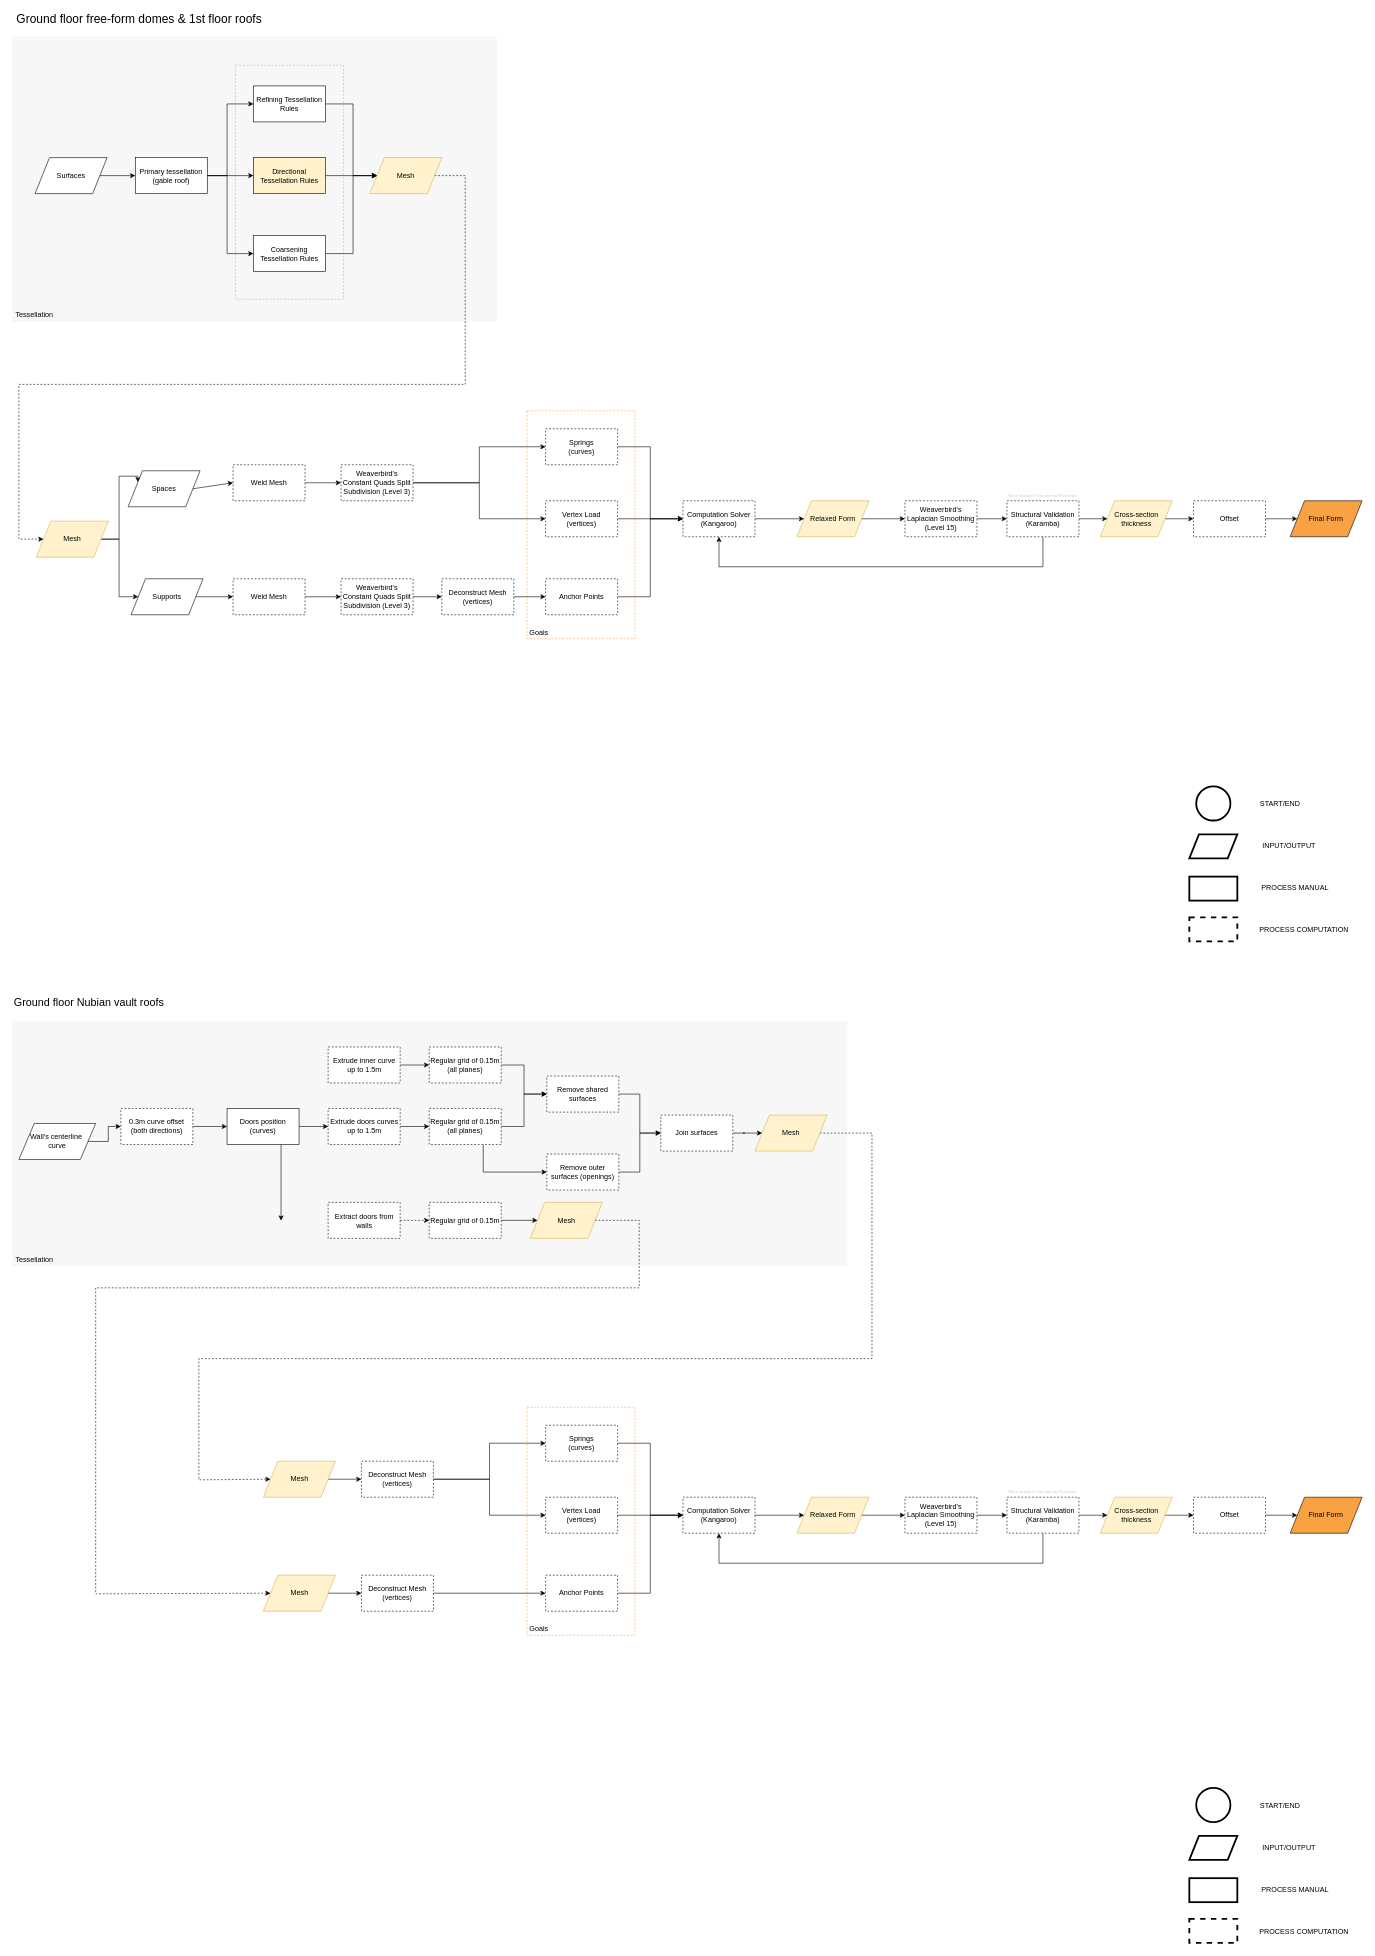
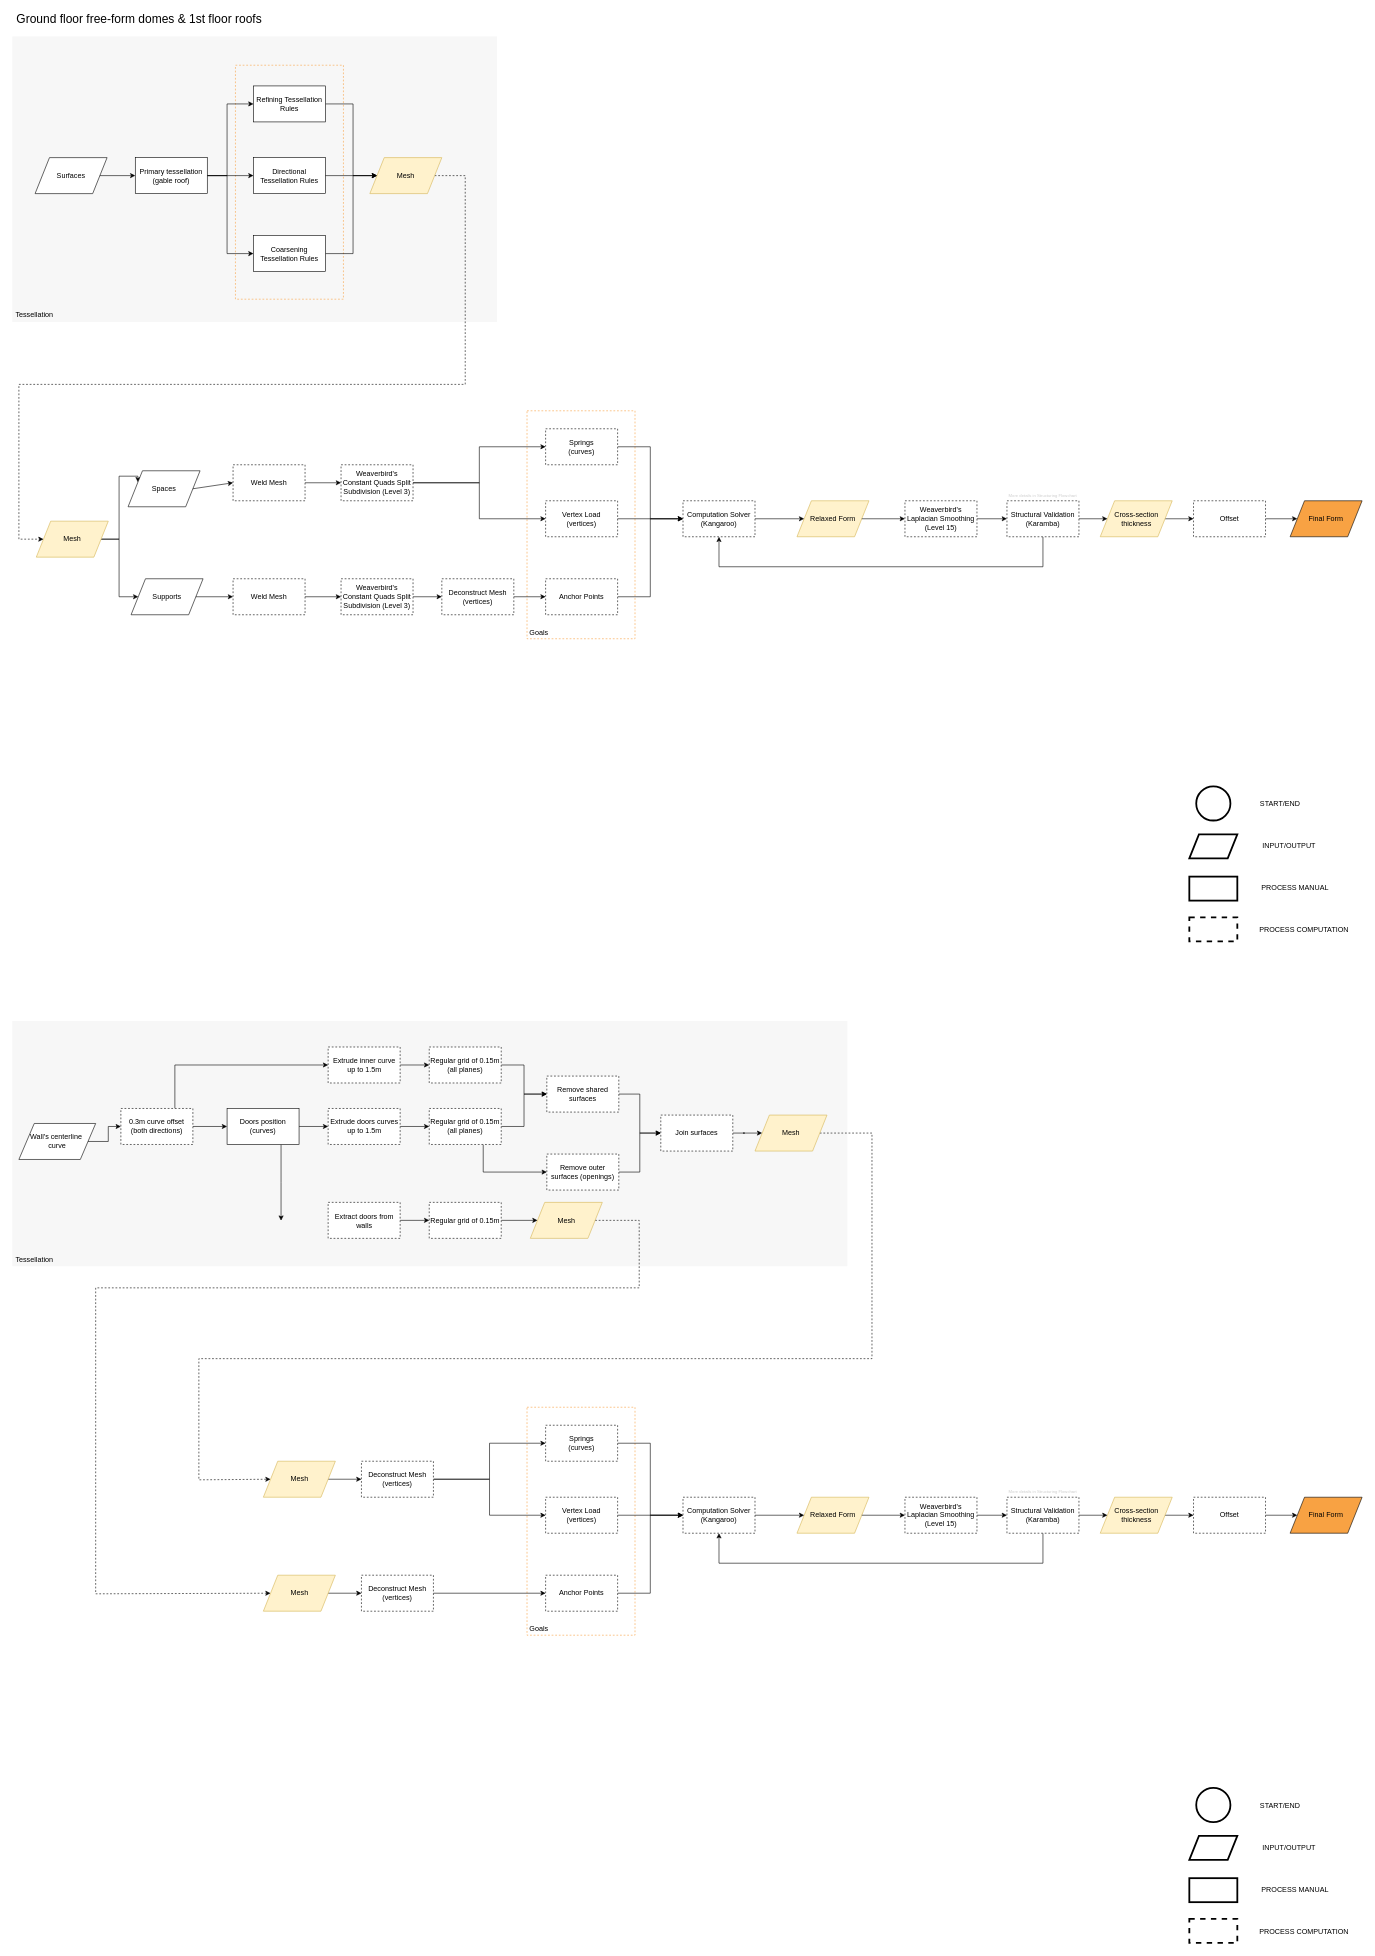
(290, 176) -> (290, 176)
(91, 1003) -> none
none -> (322, 1065)
(412, 1220) -> (412, 1220)
